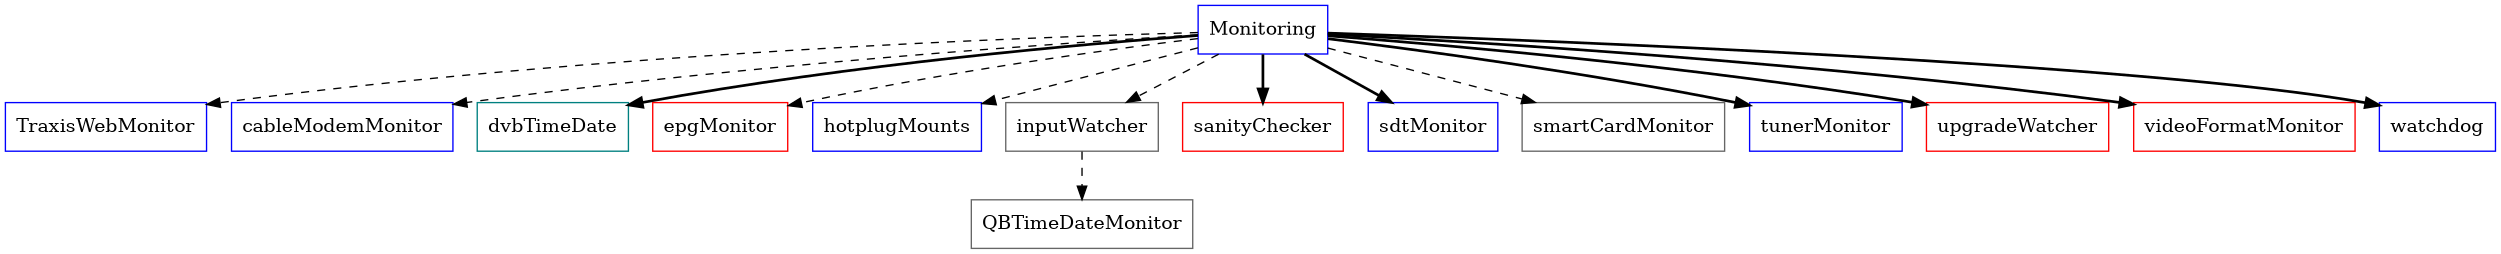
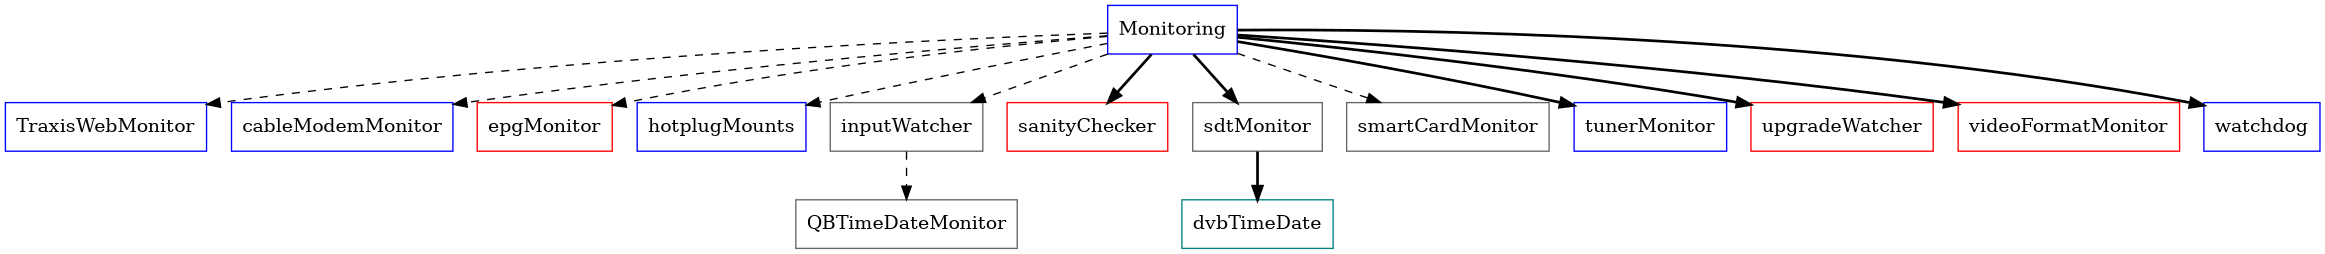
(892, 65) -> (1258, 169)
(1433, 127) -> (1258, 127)
